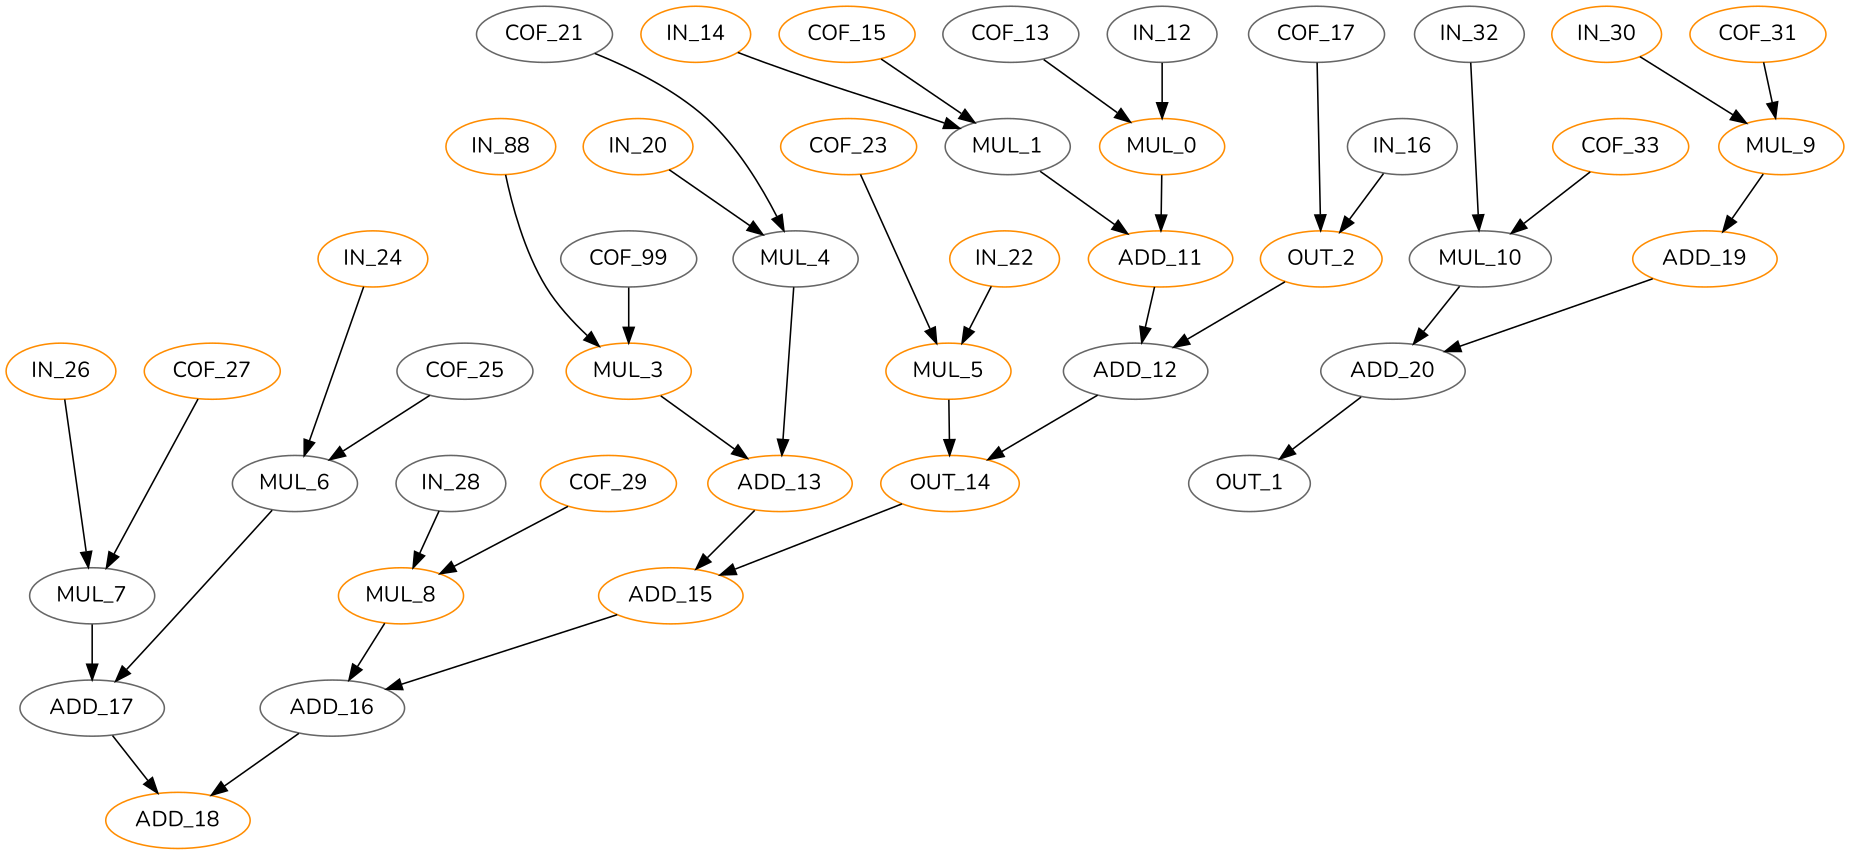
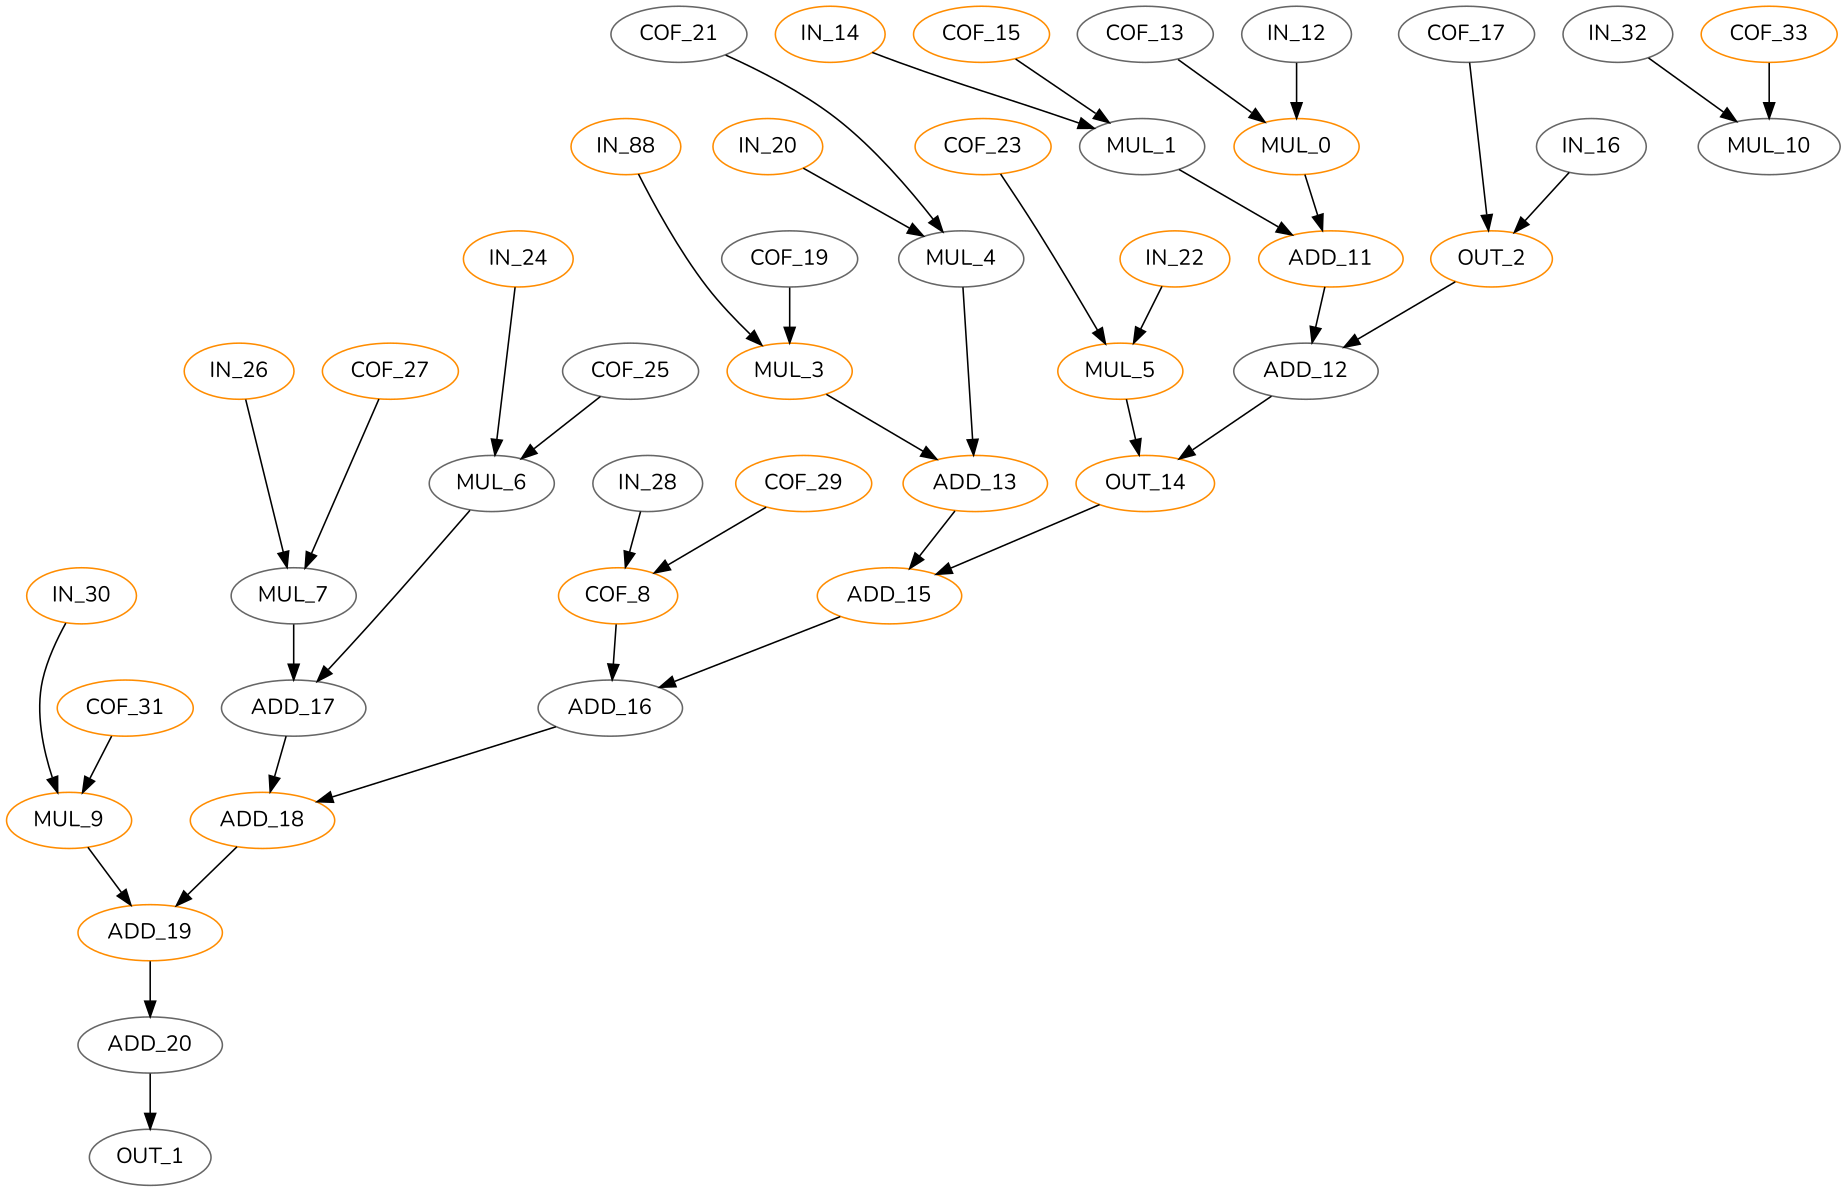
(629, 259) -> (790, 259)
(1442, 309) -> none
(401, 596) -> (618, 596)
none -> (212, 871)
